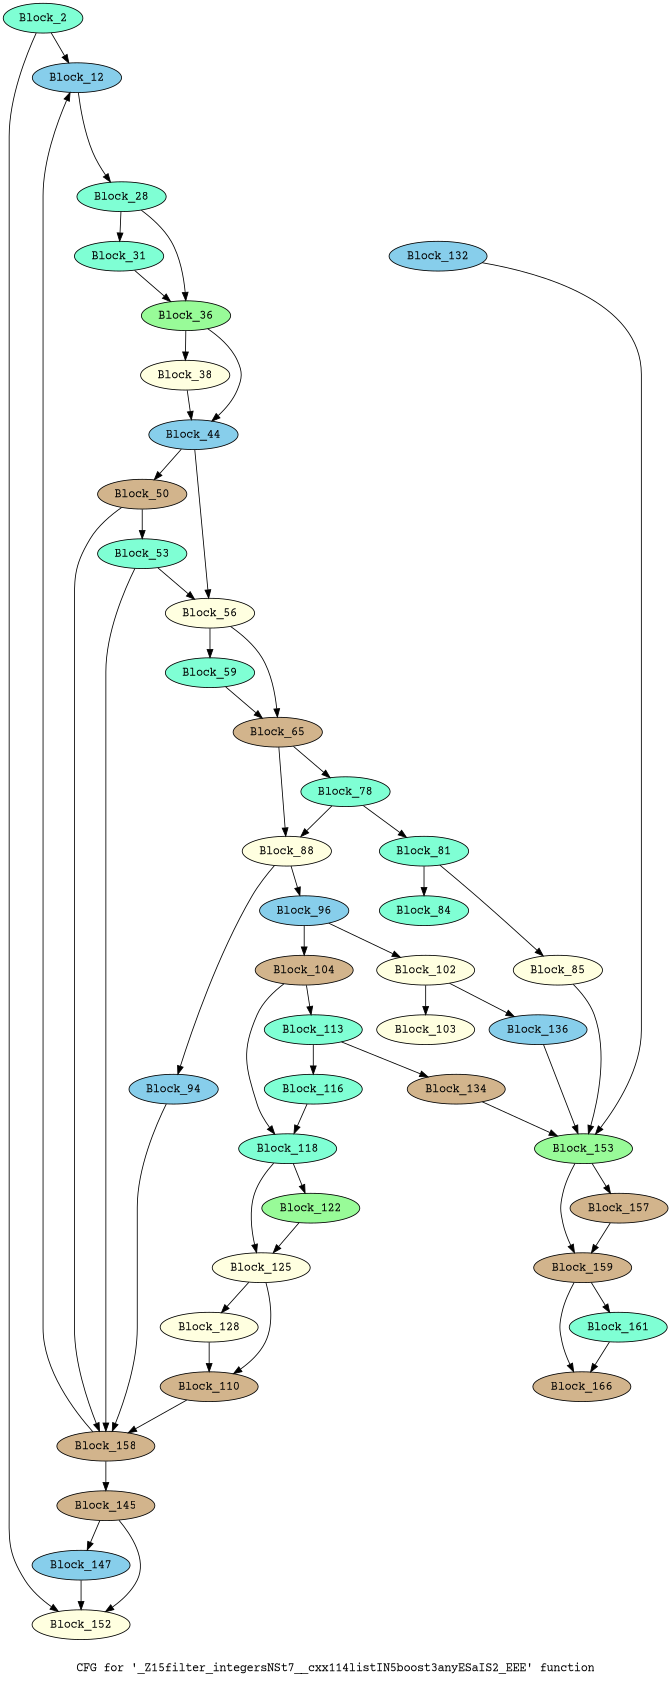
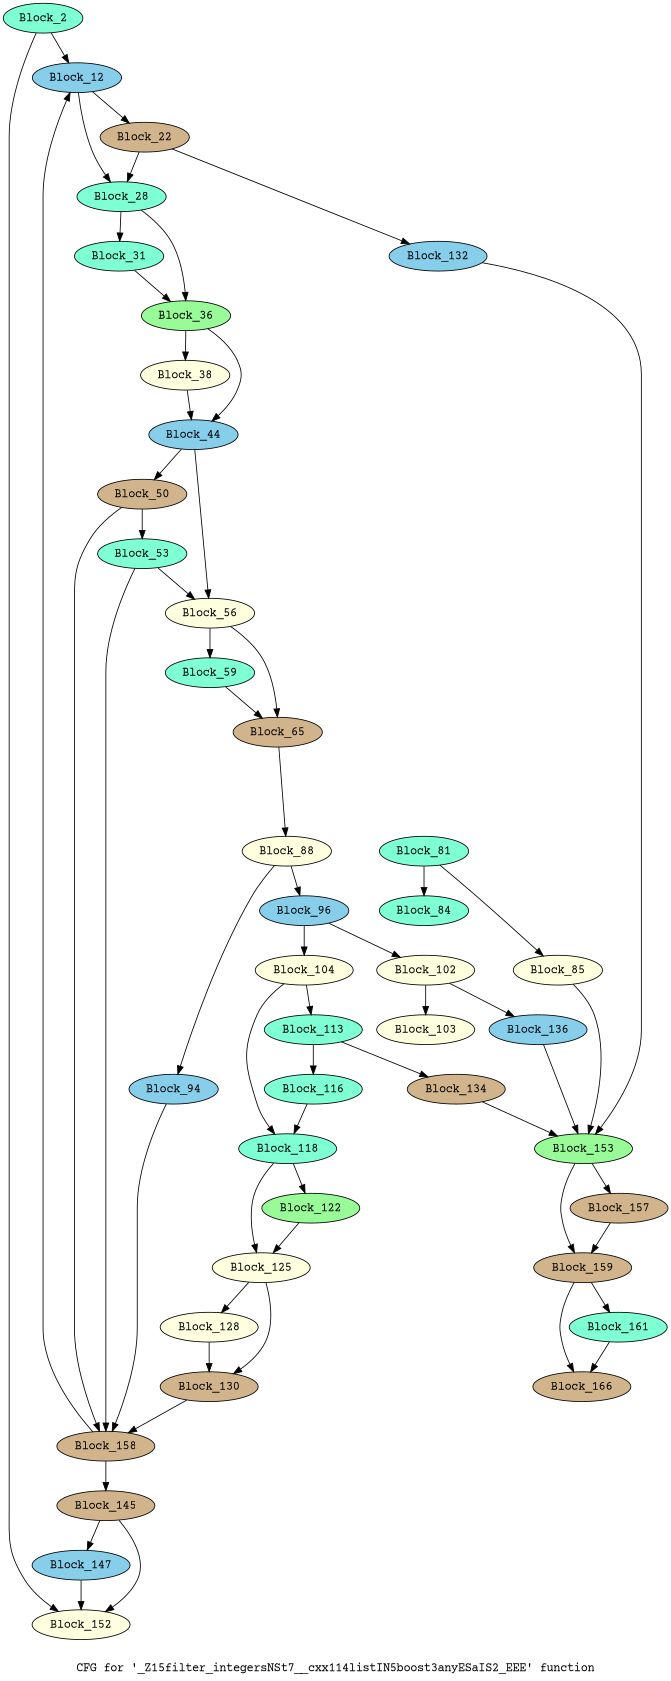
none -> (145, 137)
(346, 792) -> none
(304, 970) -> (304, 970)
(209, 1387) -> (209, 1387)
